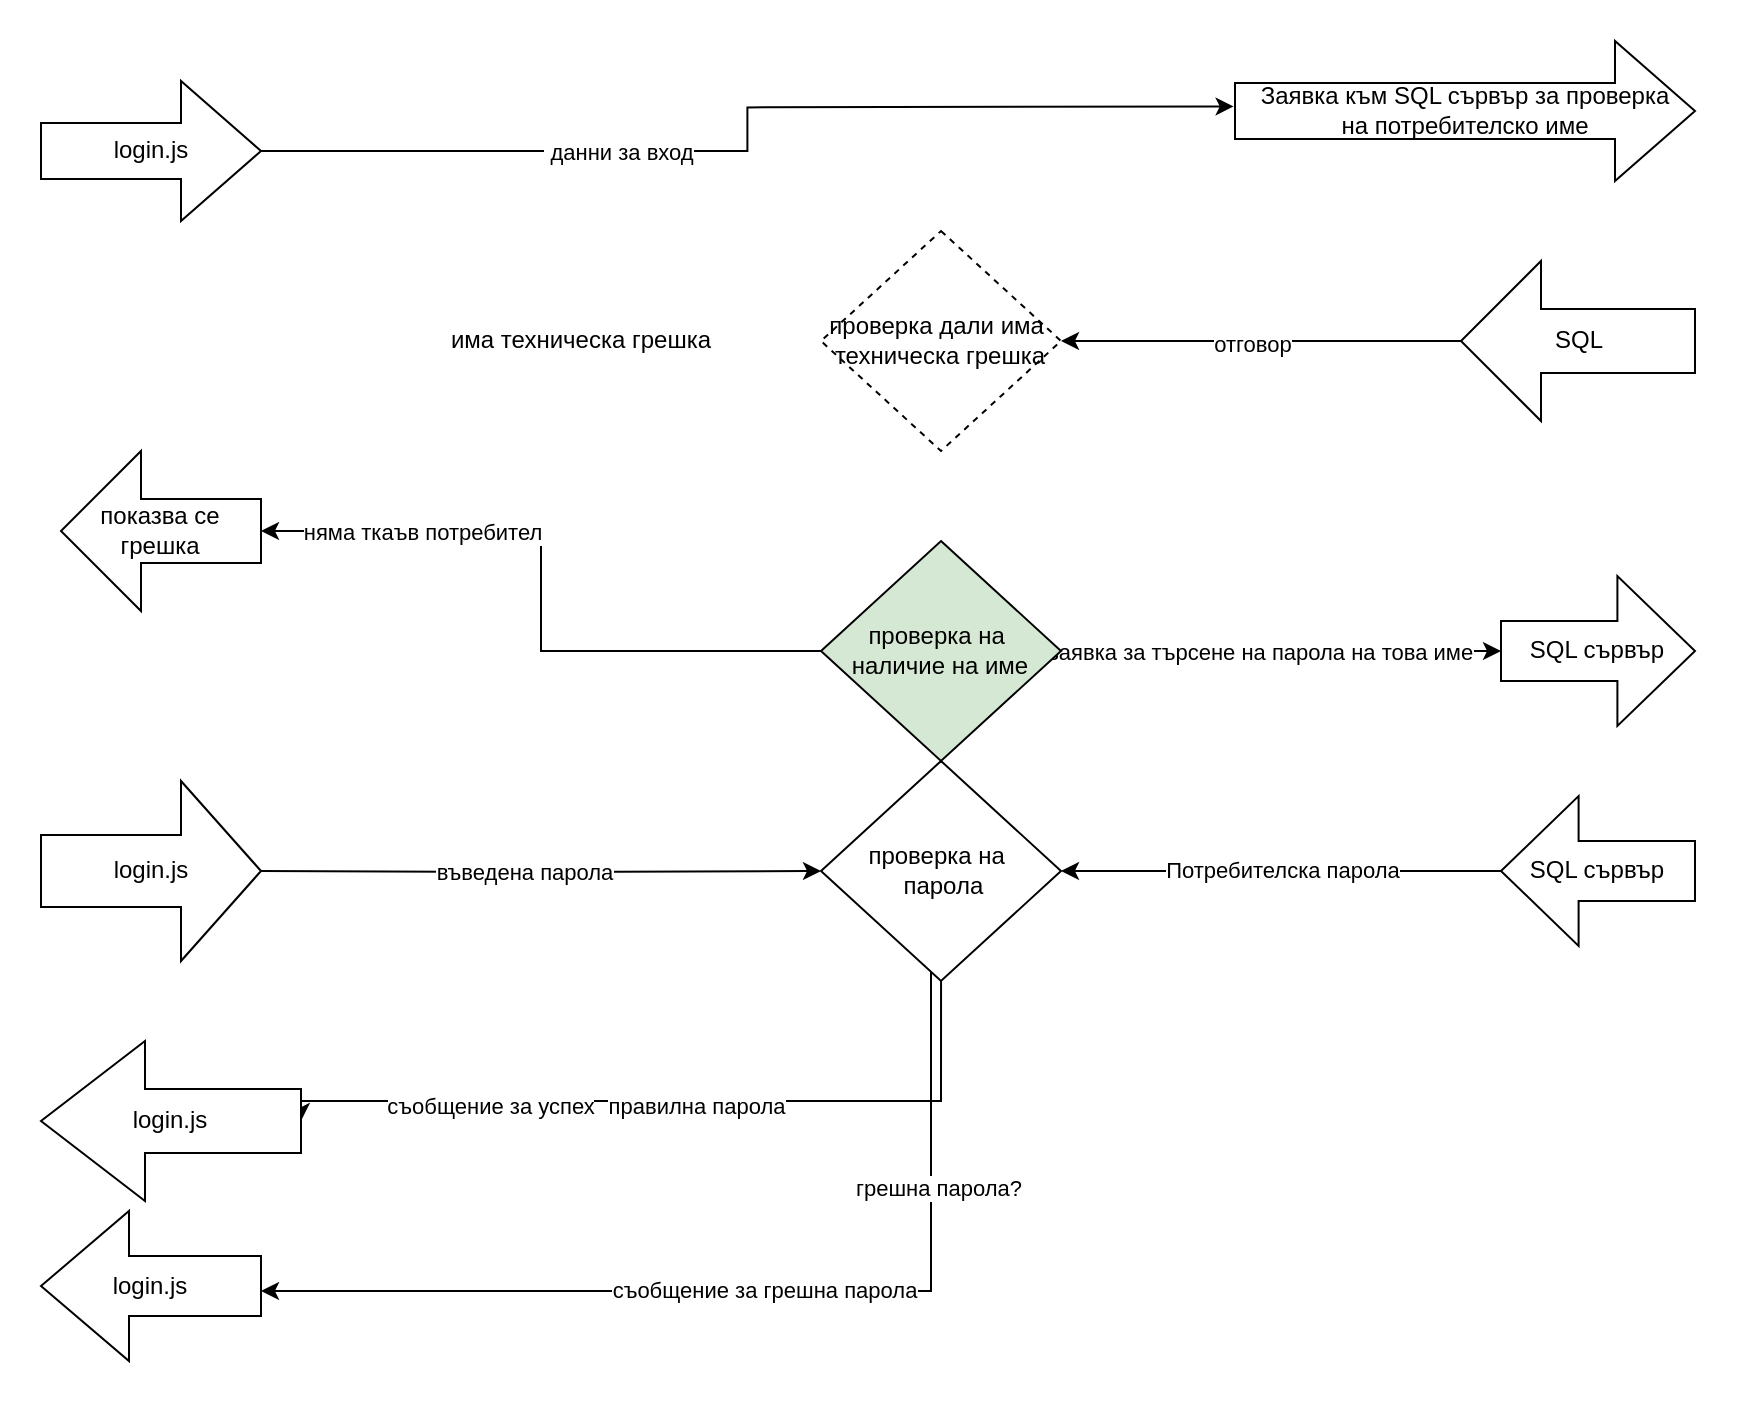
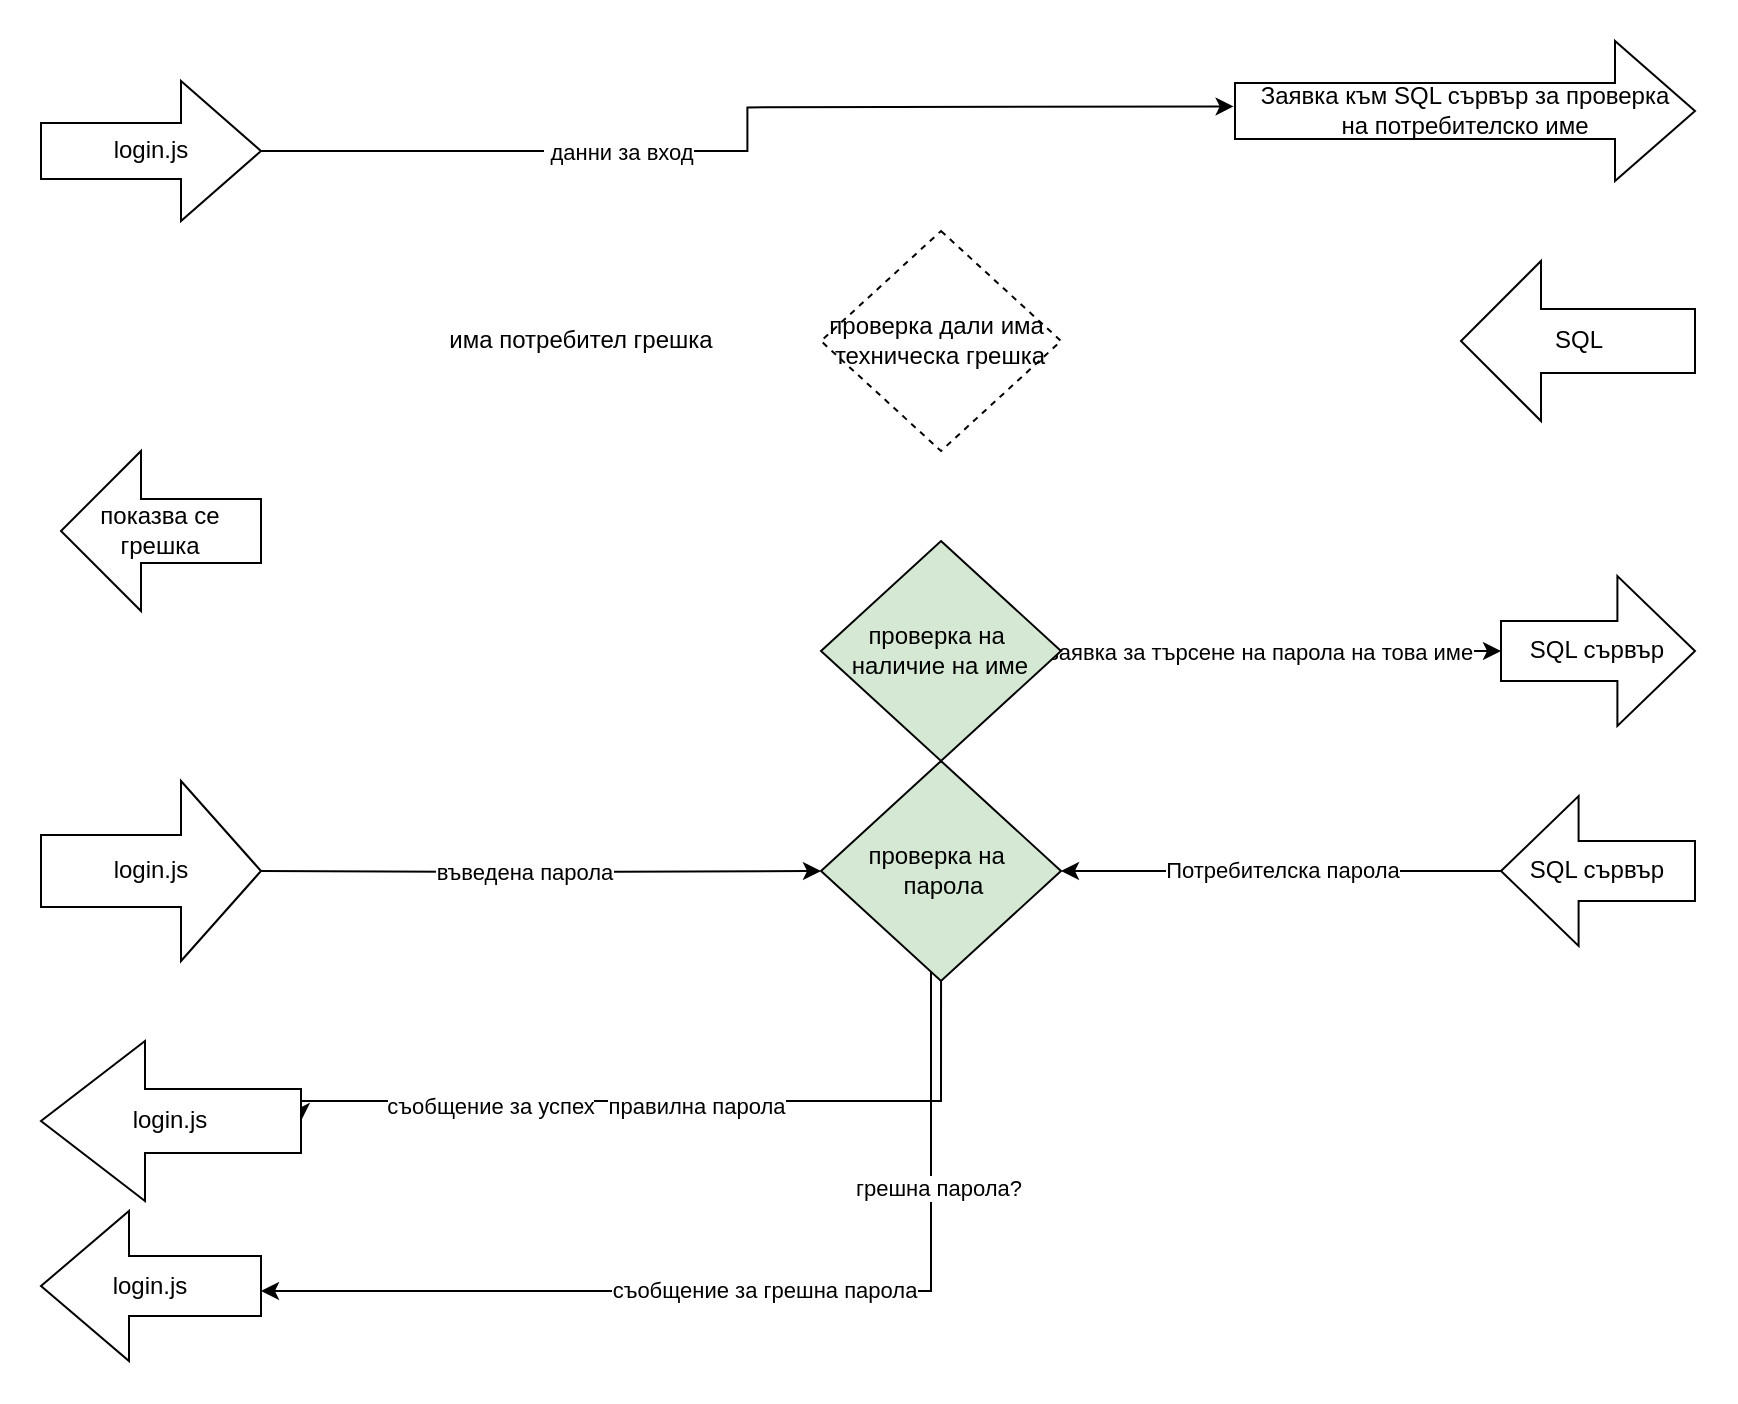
(582, 341) -> (582, 341)
(1268, 341) -> none
(541, 642) -> none
(941, 871) -> (941, 871)
